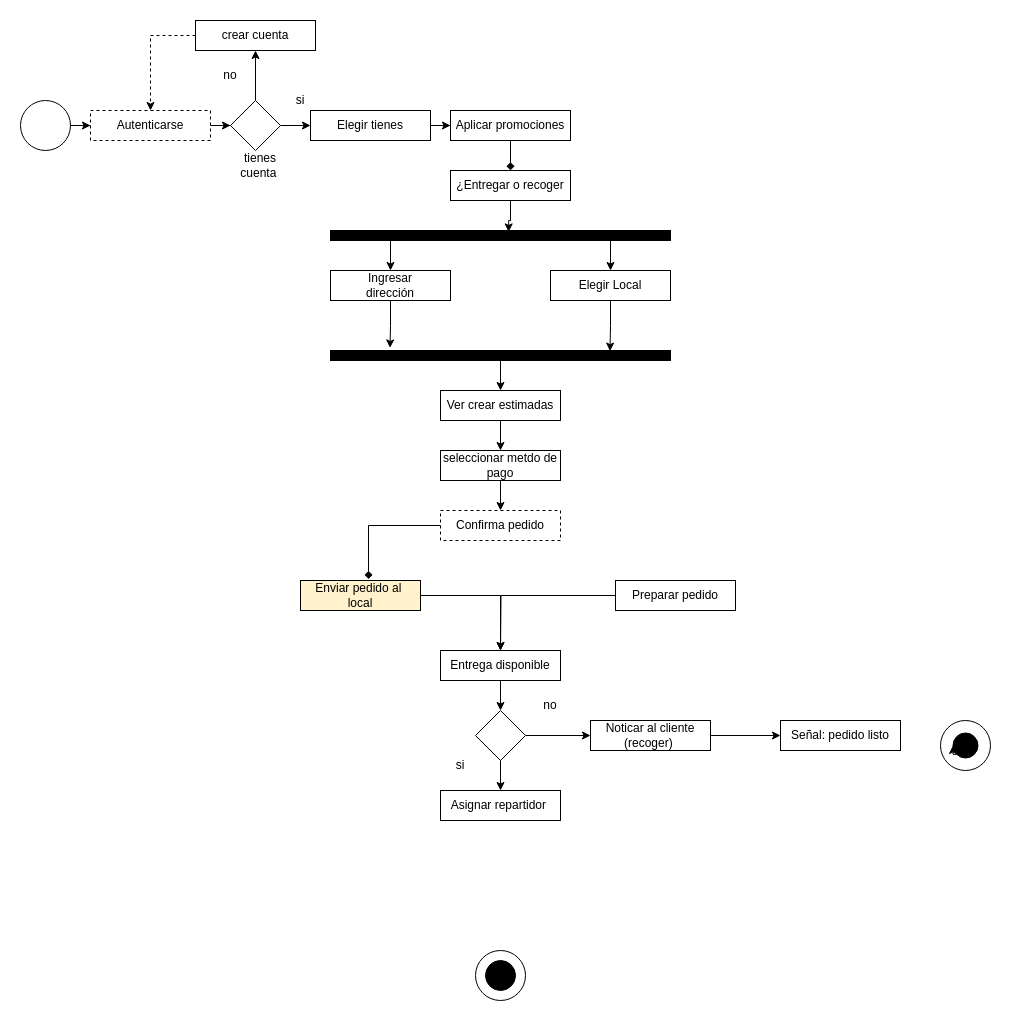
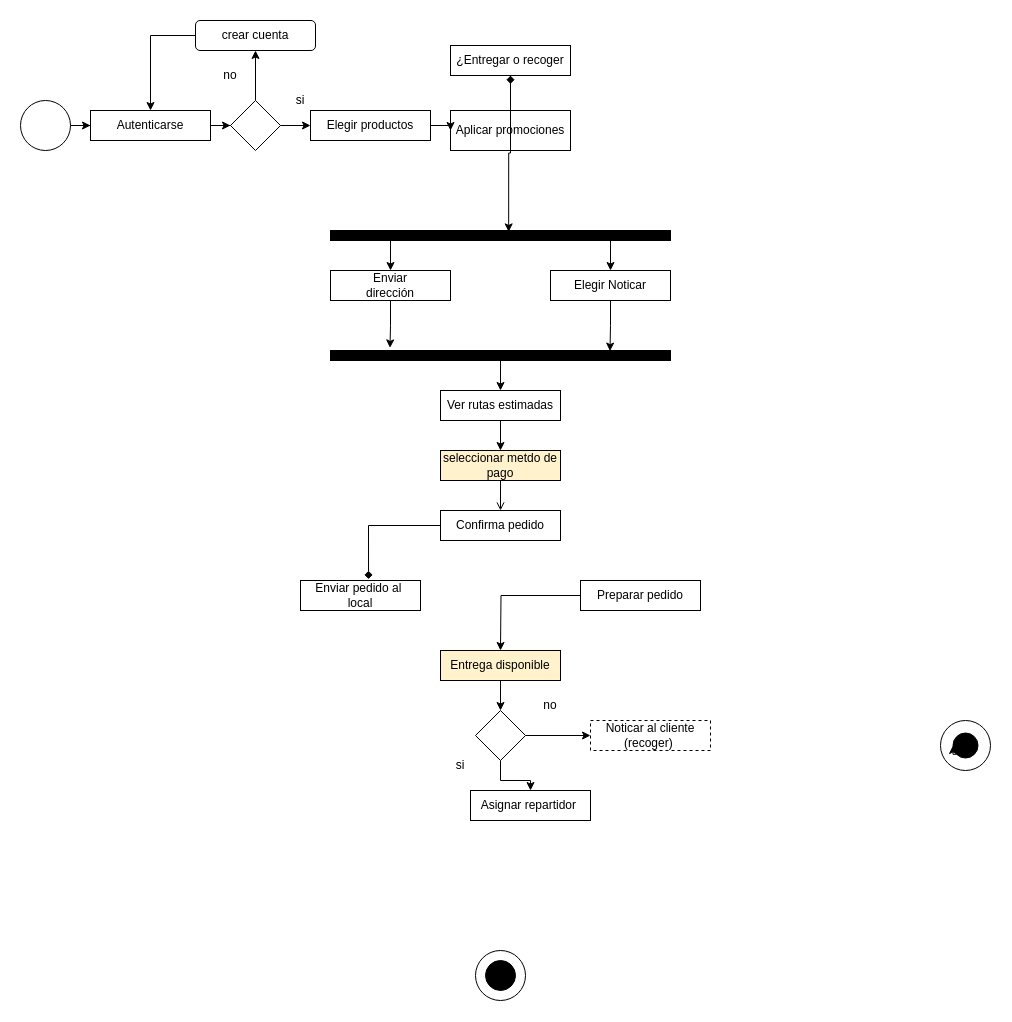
(256, 36) -> (256, 36)
(151, 48) -> (151, 48)
(151, 126) -> (151, 126)
(371, 126) -> (371, 126)
(511, 126) -> (511, 131)
(261, 166) -> none
(511, 186) -> (511, 61)
(391, 286) -> (391, 286)
(611, 286) -> (611, 286)
(501, 406) -> (501, 406)
(501, 466) -> (501, 466)
(501, 502) -> (501, 504)
(501, 526) -> (501, 526)
(361, 596) -> (361, 596)
(460, 596) -> none
(676, 596) -> (641, 596)
(501, 666) -> (501, 666)
(651, 736) -> (651, 736)
(742, 736) -> none
(841, 736) -> none
(501, 806) -> (531, 806)
